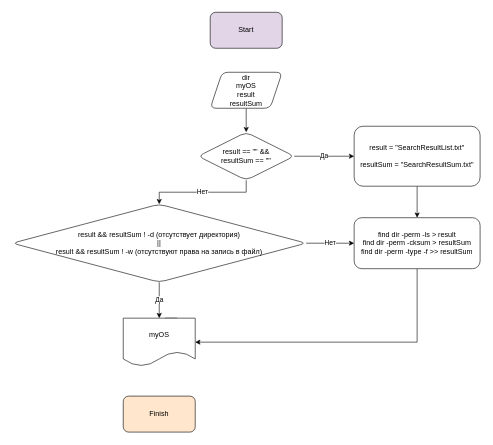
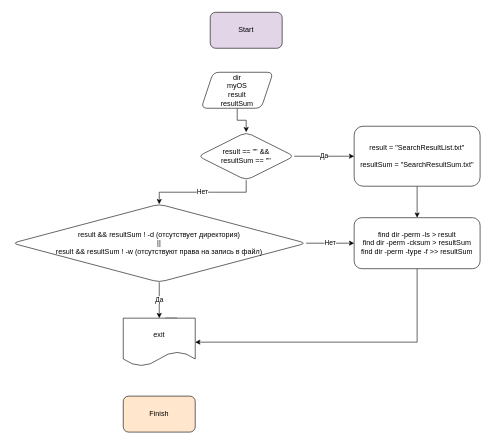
(246, 90) -> (237, 90)
(159, 335) -> (159, 335)
